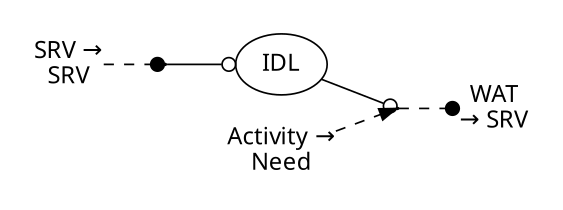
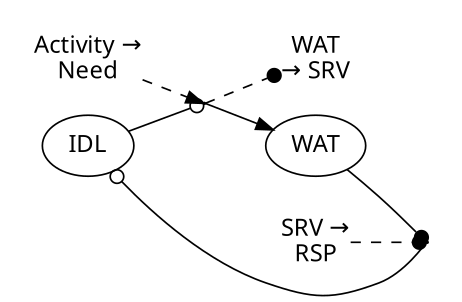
(69, 64) -> (316, 242)
none -> (316, 146)
